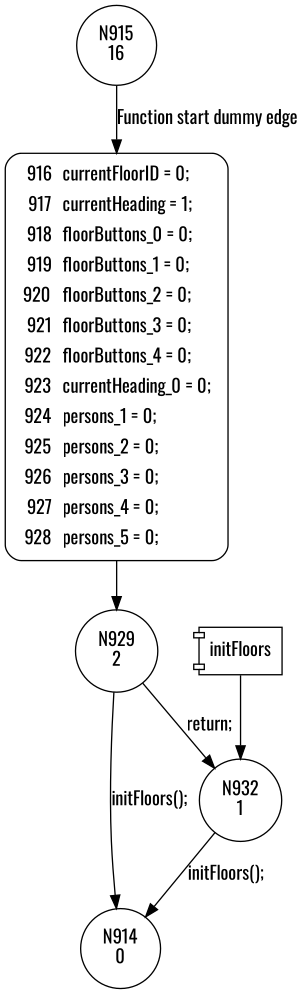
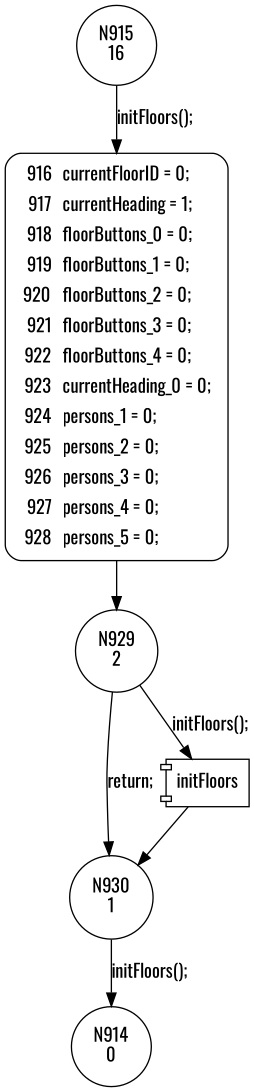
(208, 119) -> (155, 119)
(111, 794) -> (162, 716)
(241, 800) -> (111, 897)
